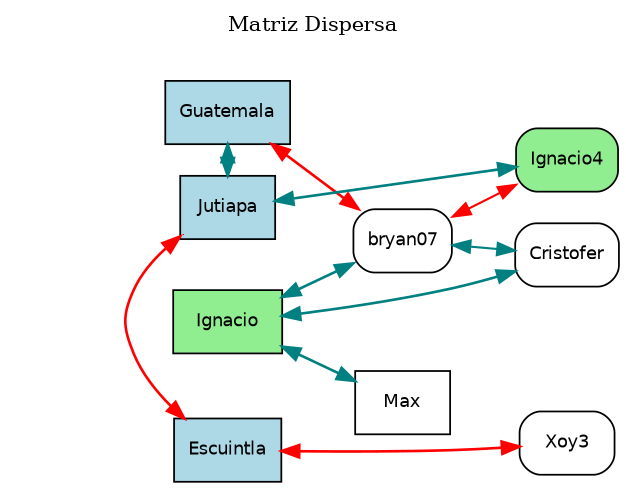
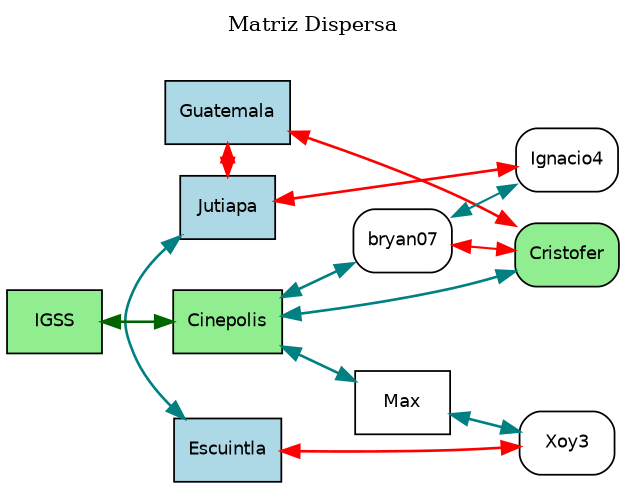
(228, 157) -> (228, 157)
(567, 160) -> (567, 160)
(315, 177) -> (400, 172)
(396, 184) -> (396, 184)
(484, 201) -> (488, 199)
(484, 248) -> (484, 248)
(567, 255) -> (567, 255)
none -> (55, 322)
(228, 322) -> (228, 322)
(126, 328) -> (128, 337)
none -> (485, 423)
